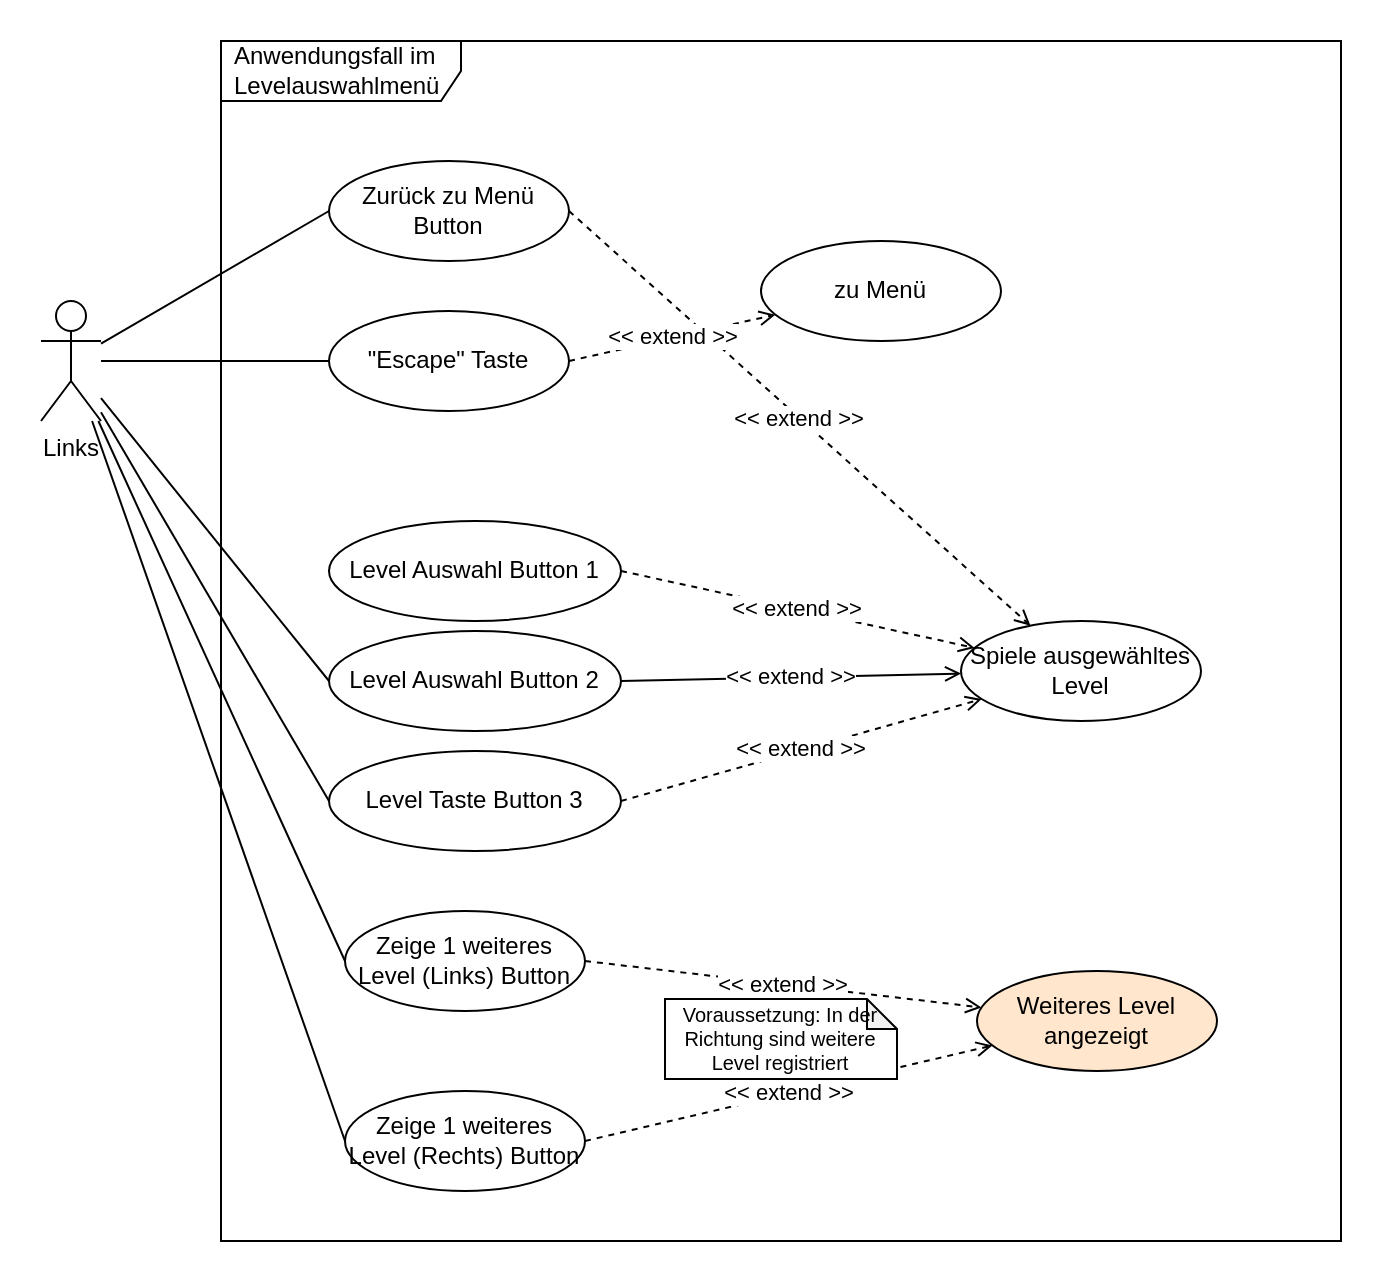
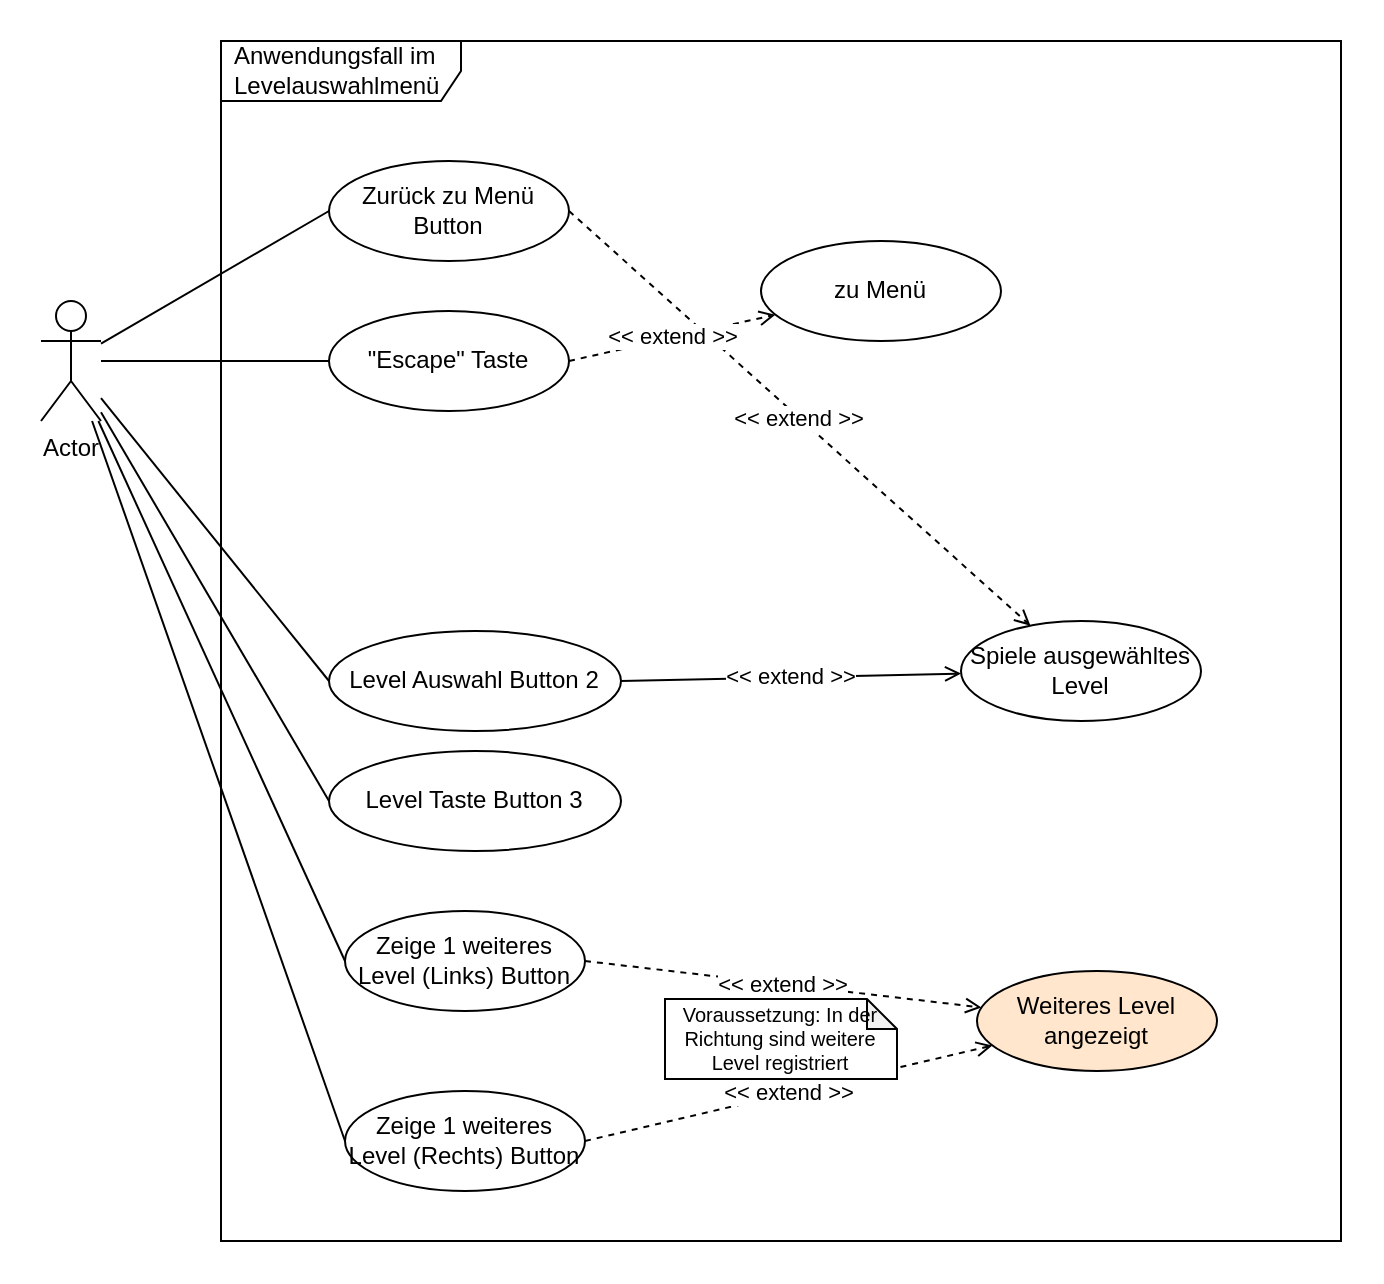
(72, 449) -> (72, 449)
(475, 571) -> none
(912, 634) -> none
(691, 781) -> none
